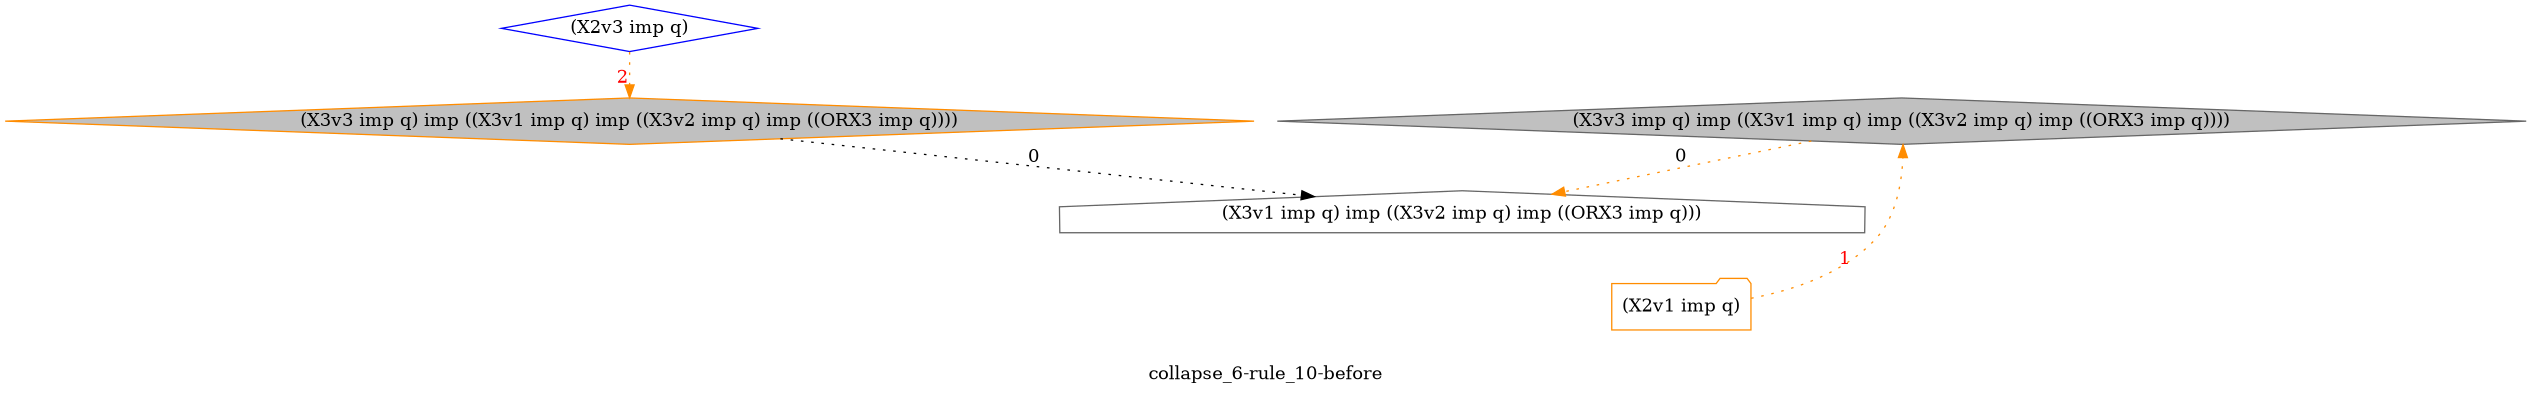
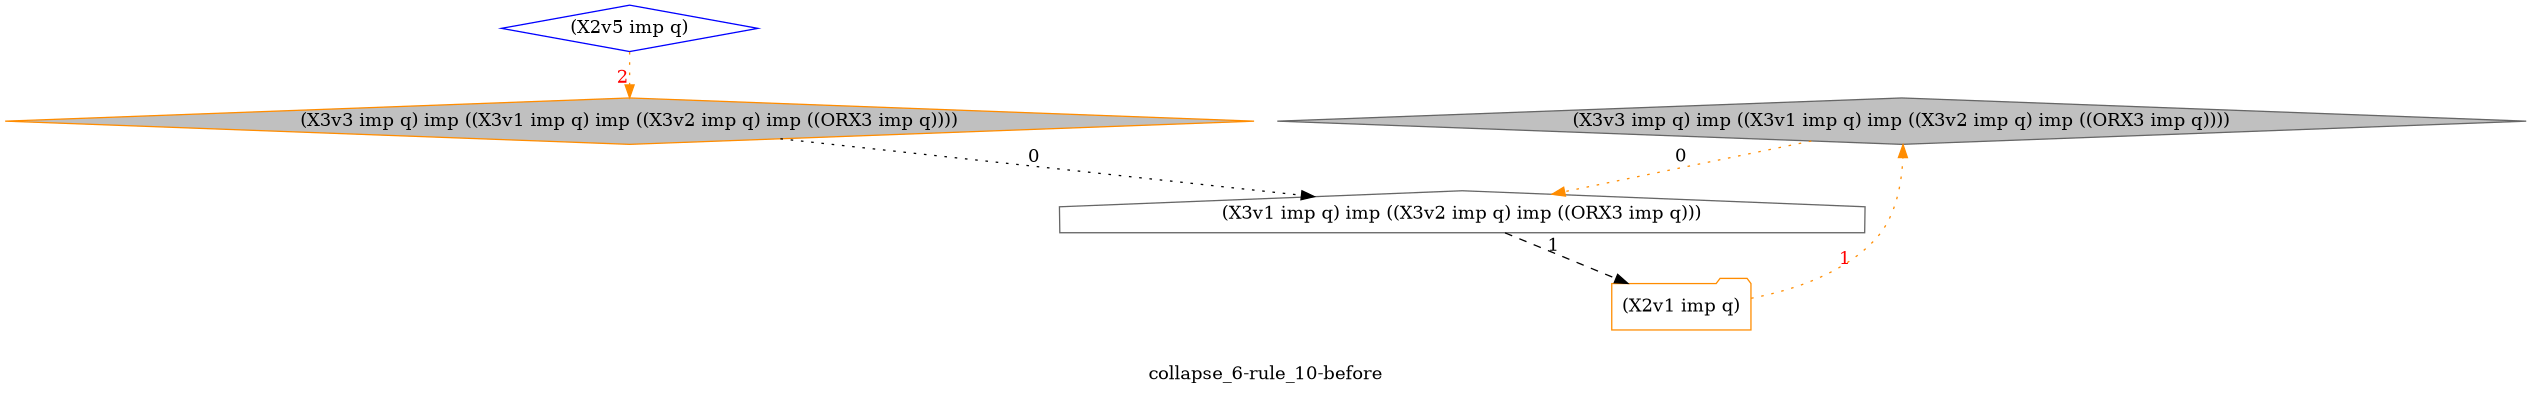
(630, 28) -> (630, 28)
none -> (1560, 256)
